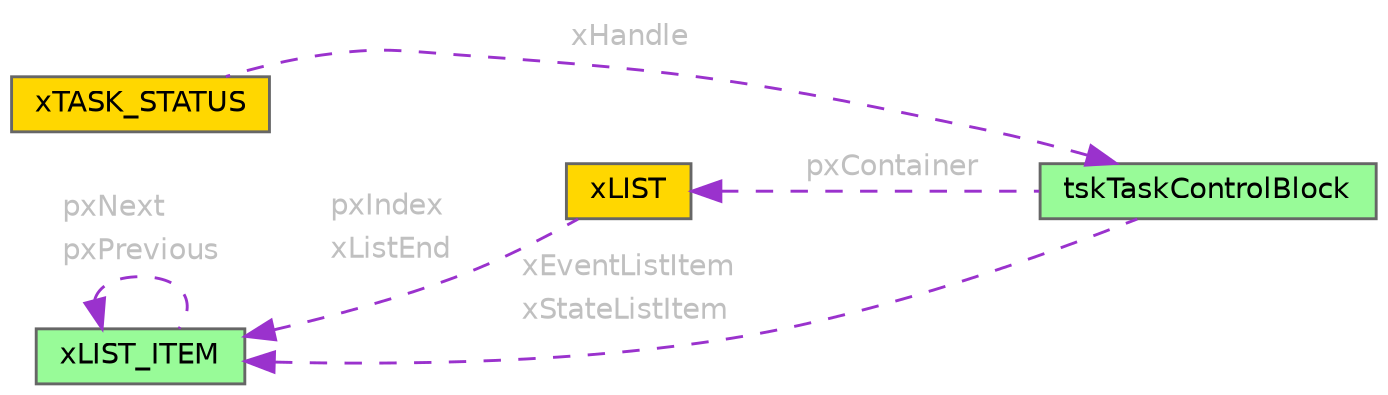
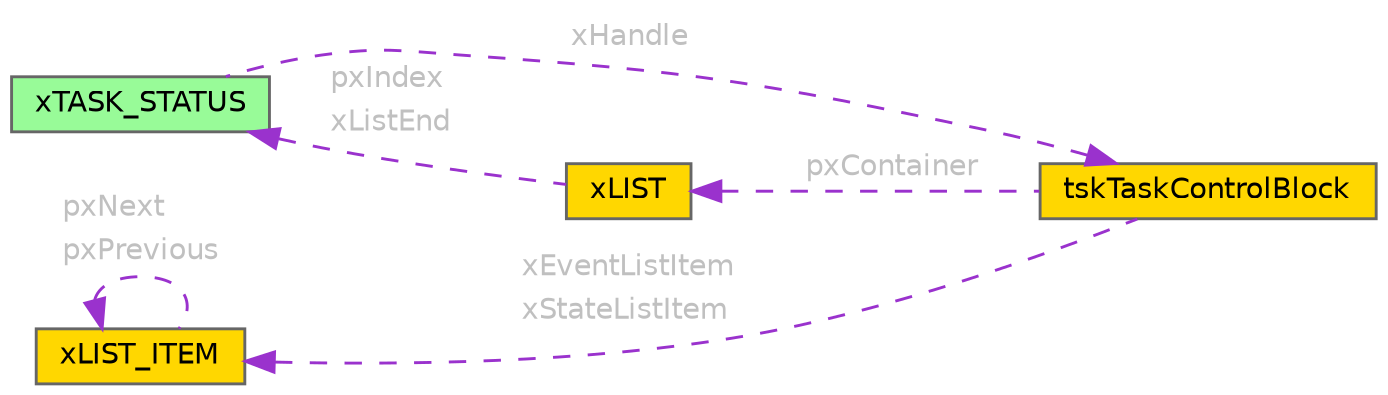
(141, 104) -> (141, 104)
(1208, 191) -> (1208, 191)
(430, 286) -> (422, 165)
(141, 356) -> (141, 356)
